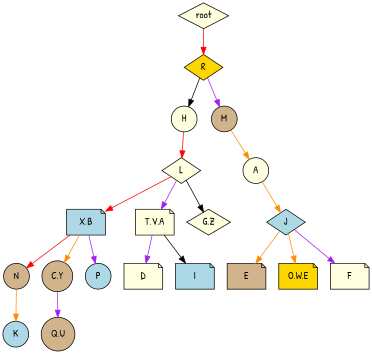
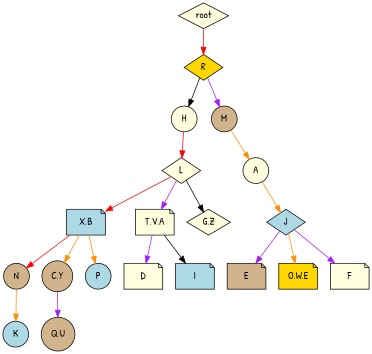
(270, 244) -> (270, 244)
(91, 246) -> (91, 246)
